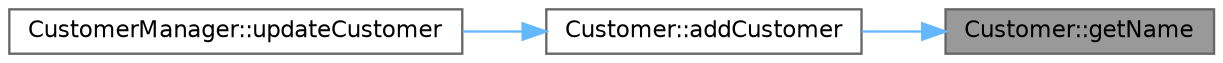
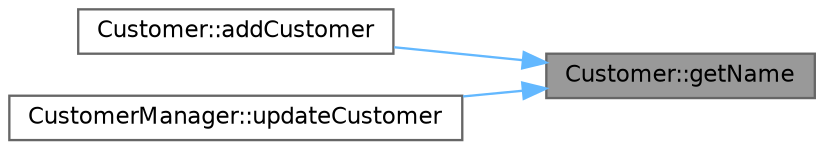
(492, 32) -> (493, 94)
